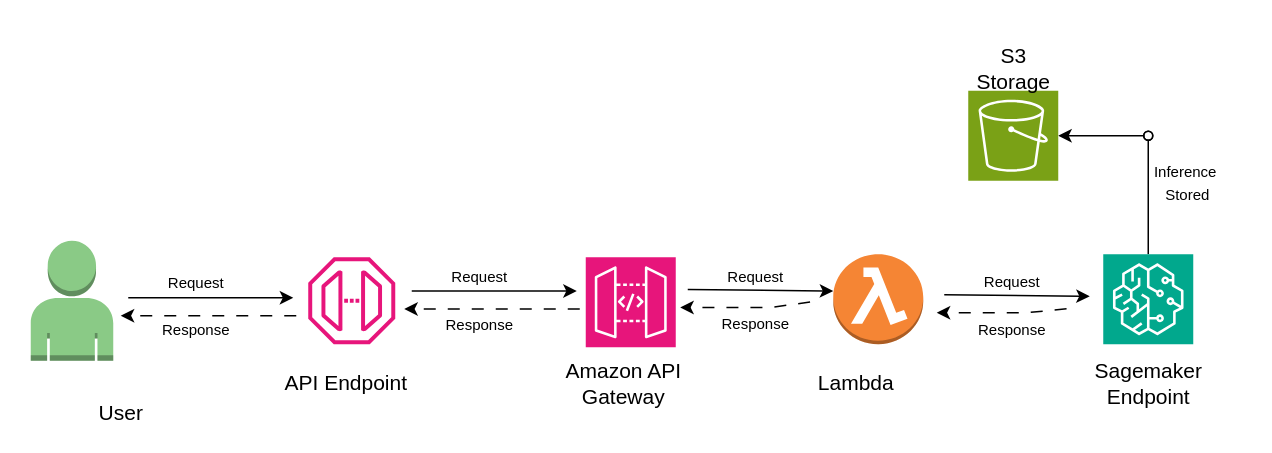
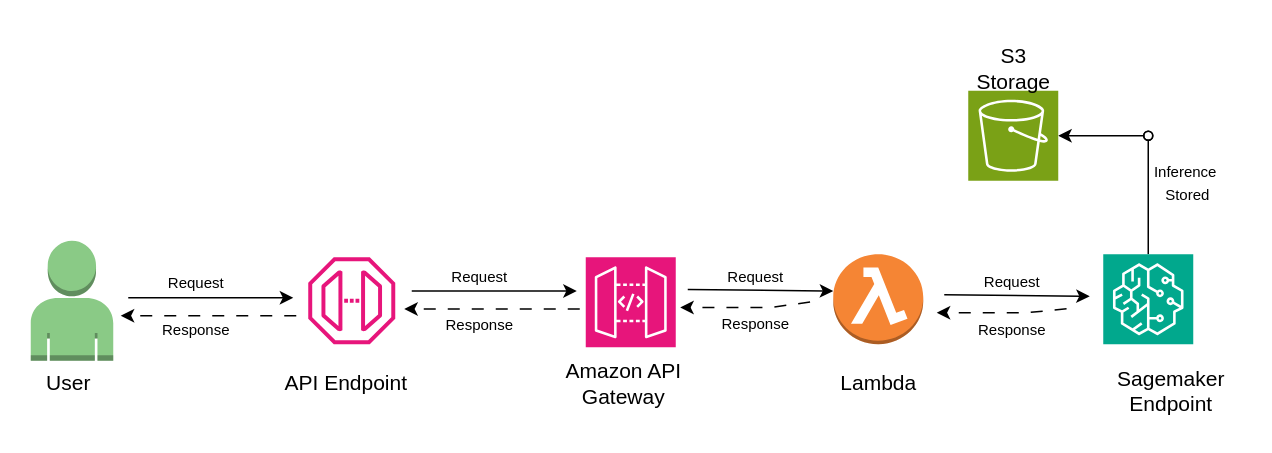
(856, 383) -> (878, 383)
(1148, 383) -> (1171, 391)
(121, 413) -> (68, 383)
